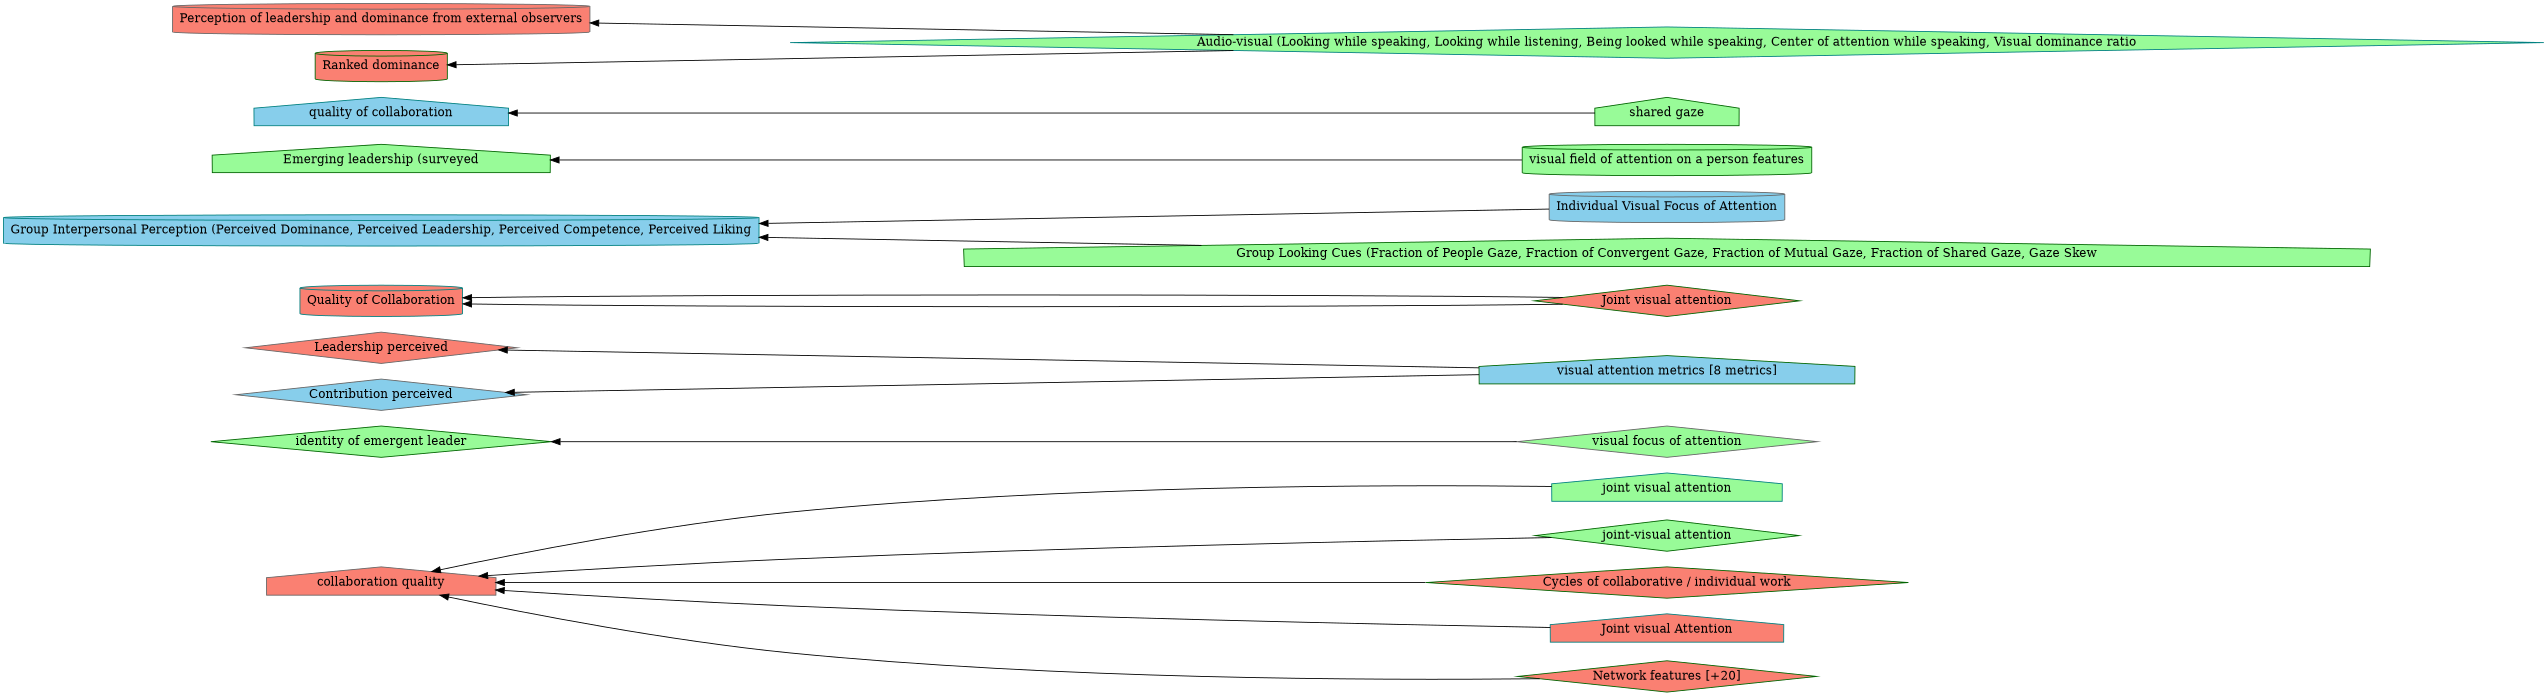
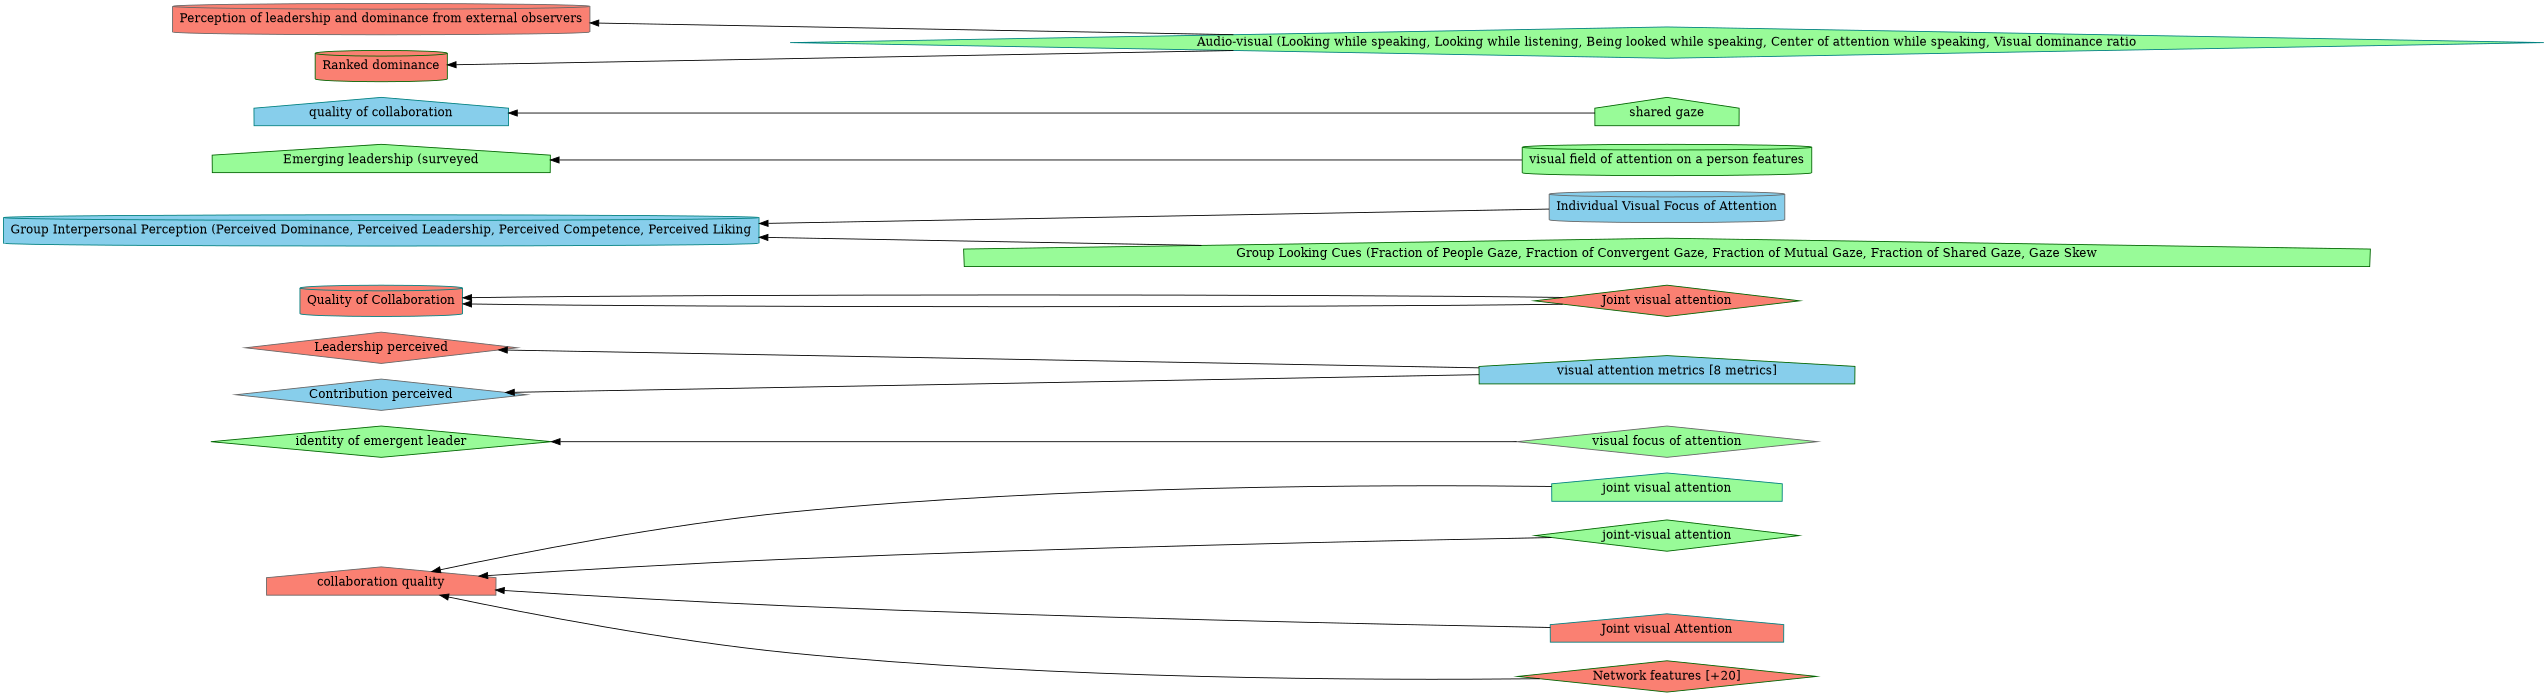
(1667, 583) -> none
